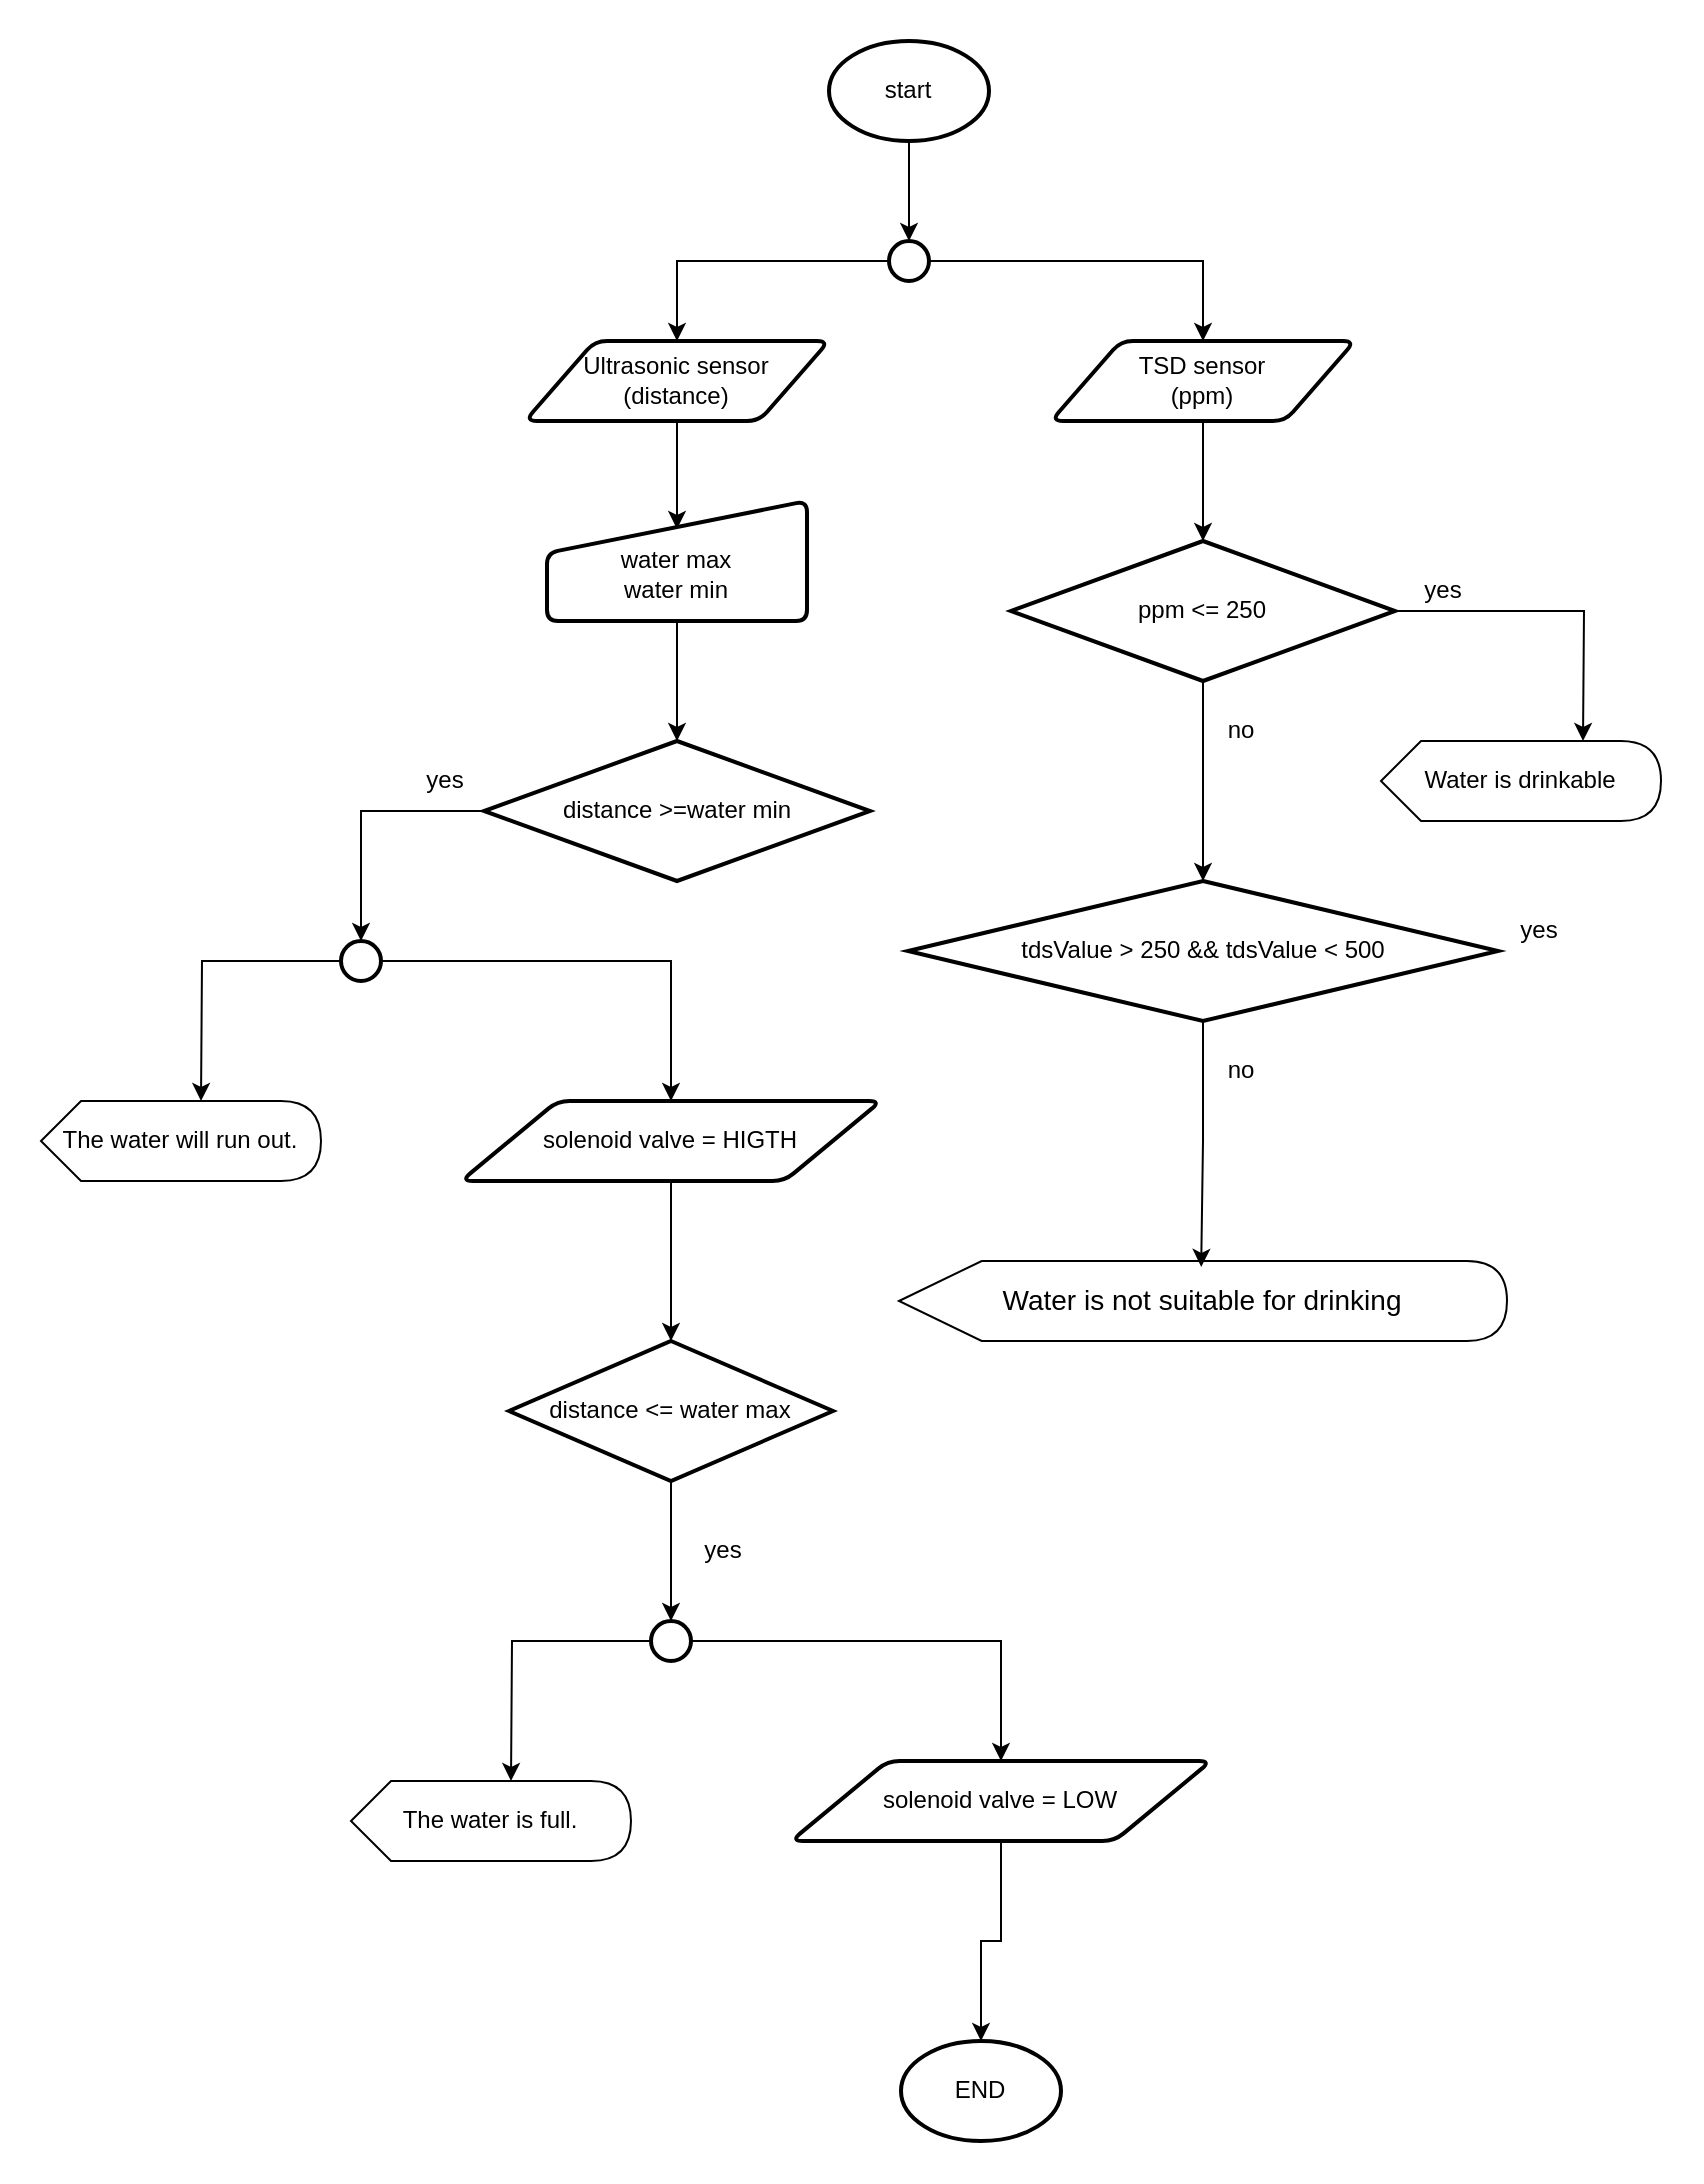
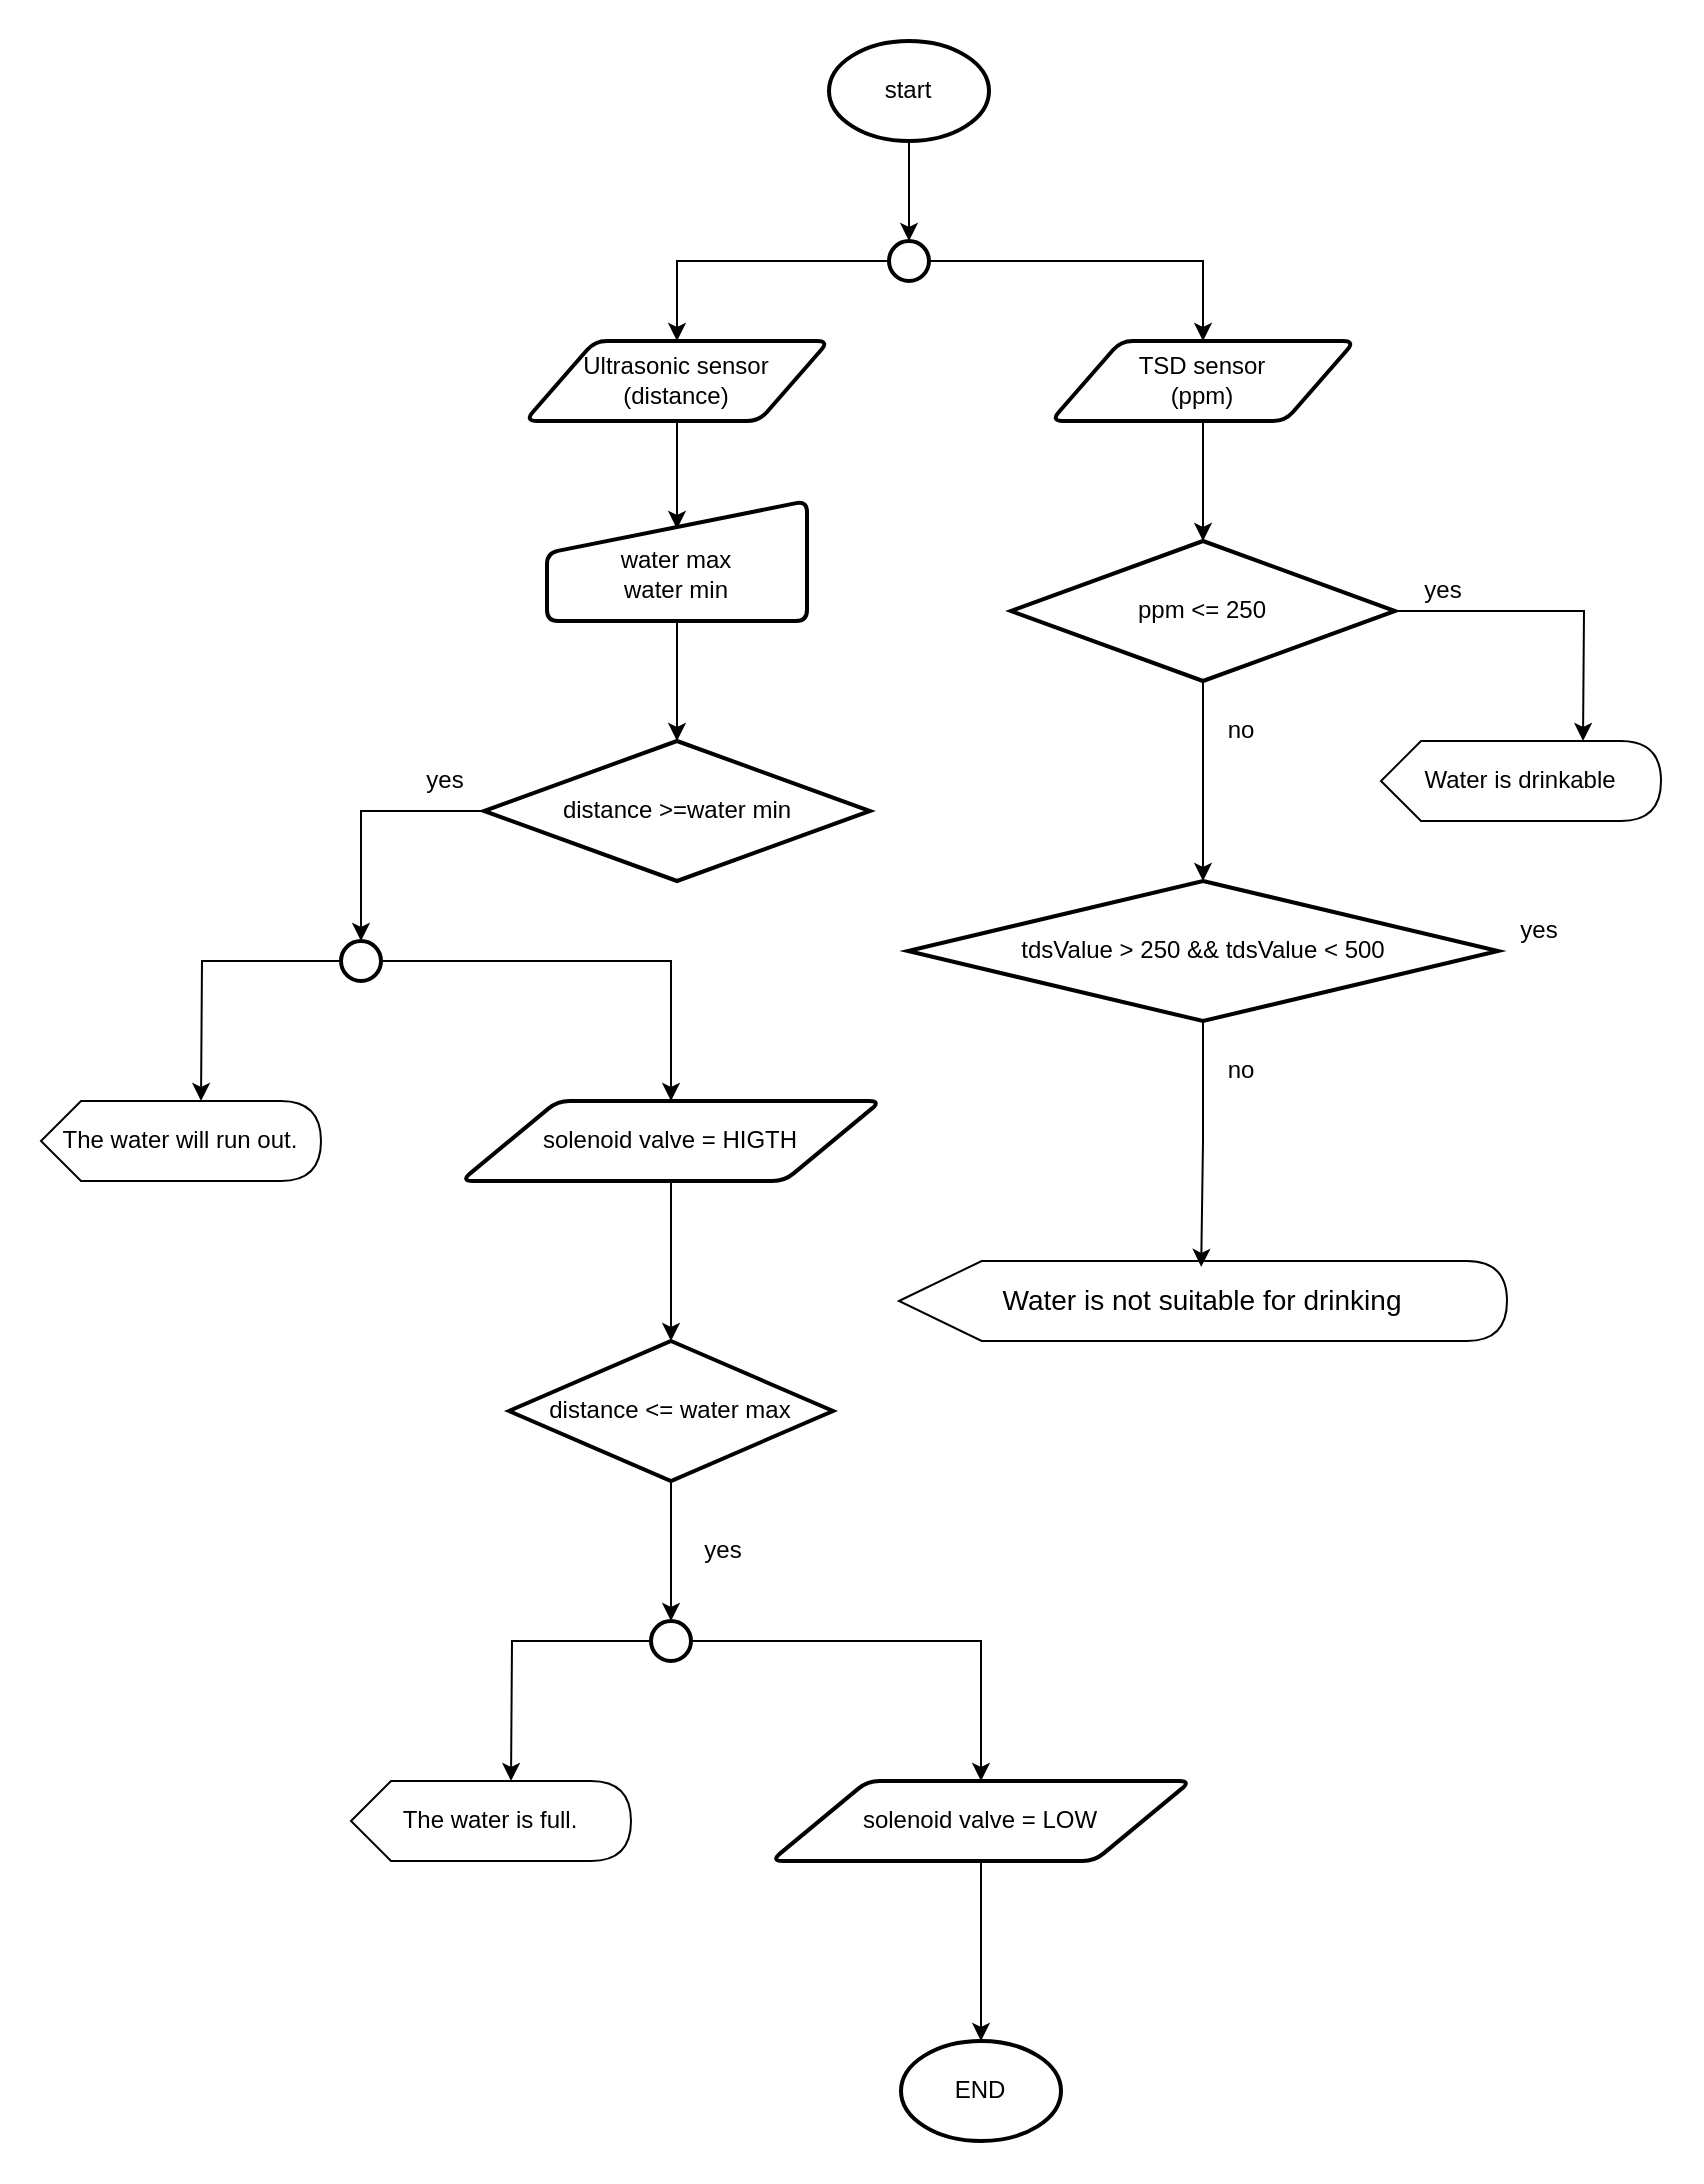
(1001, 1801) -> (981, 1821)
